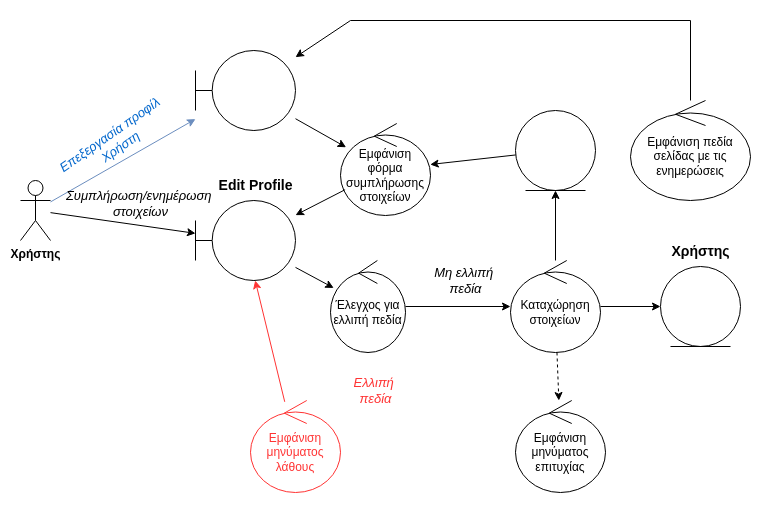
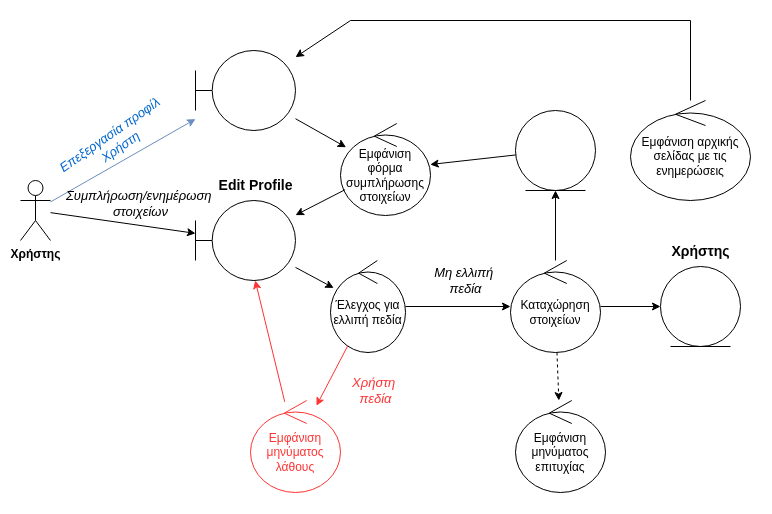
(691, 157) -> (691, 157)
none -> (334, 372)
(376, 391) -> (376, 391)
